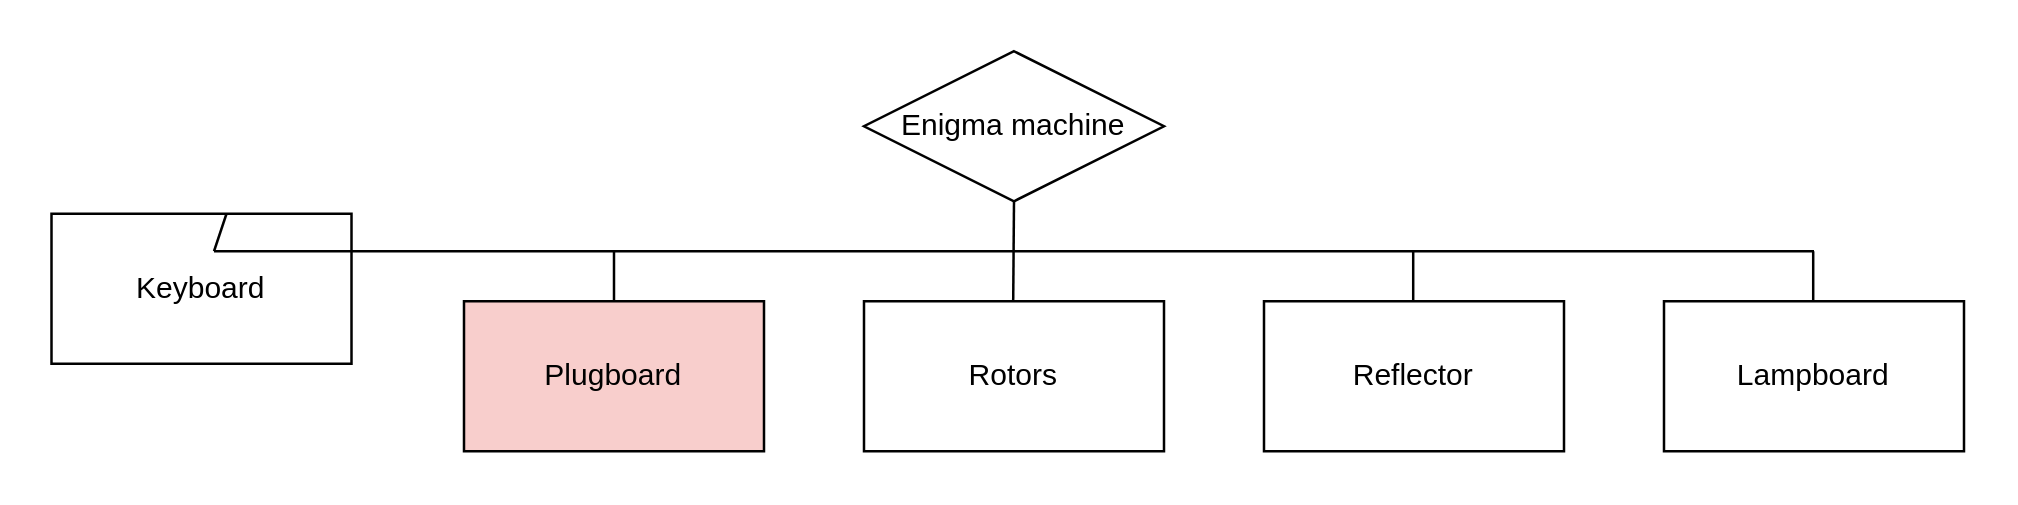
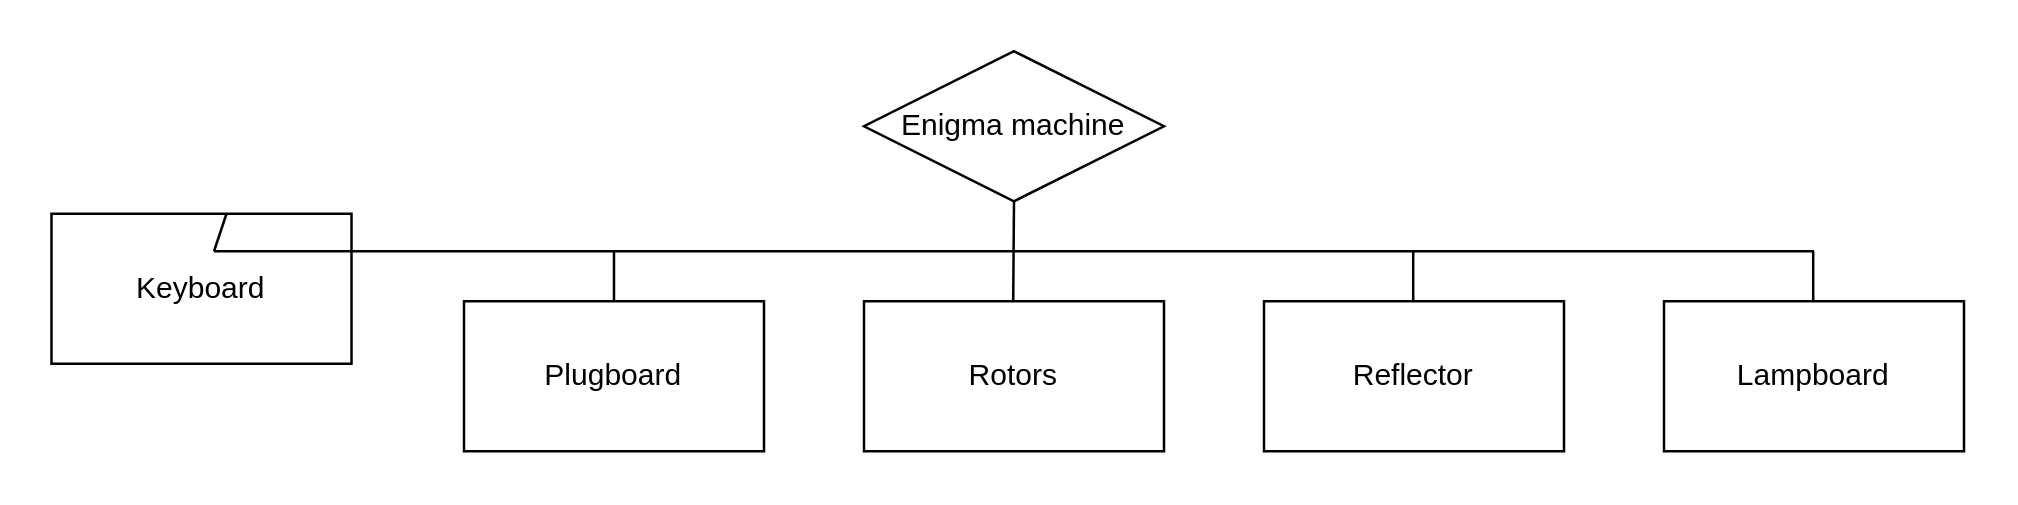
(614, 376) -> (614, 376)
